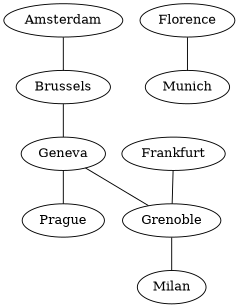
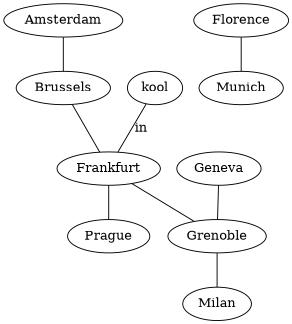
none -> (155, 88)
(63, 121) -> (86, 128)
(63, 187) -> (109, 202)
